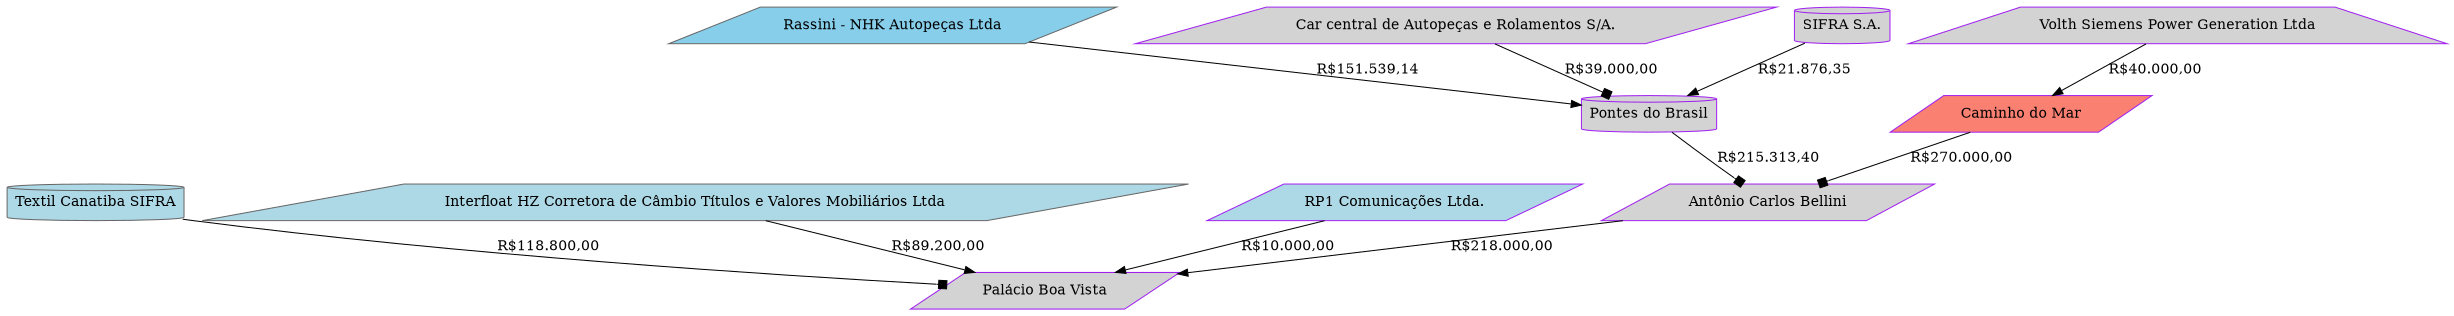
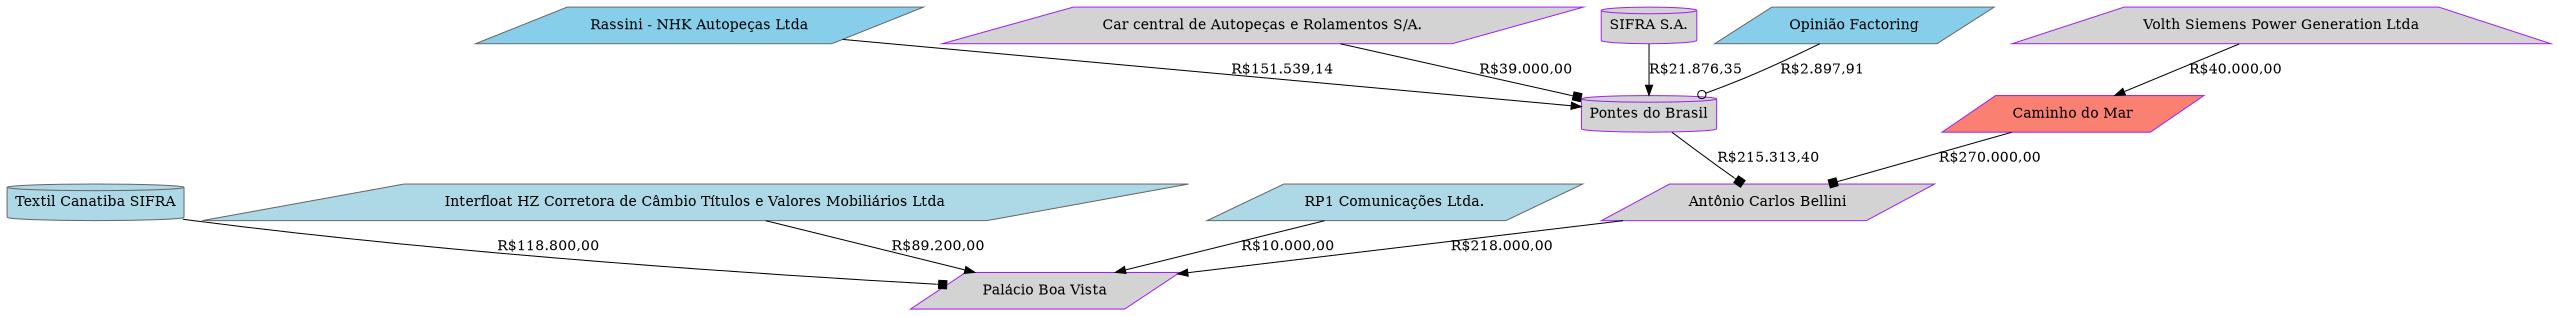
none -> (1854, 25)
(1395, 202) -> (1395, 202)
